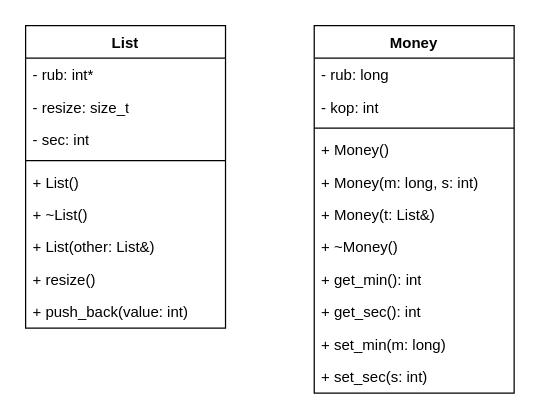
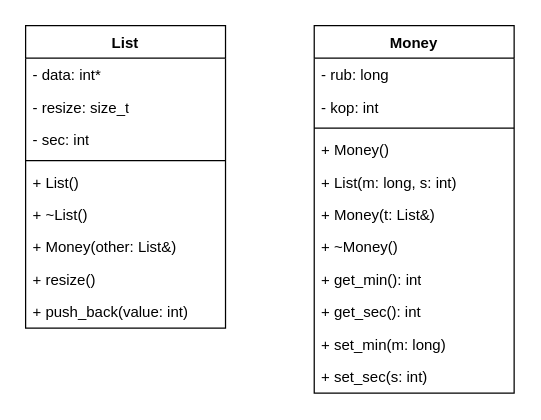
(72, 76) -> (76, 76)
(405, 183) -> (399, 183)
(107, 248) -> (114, 248)
